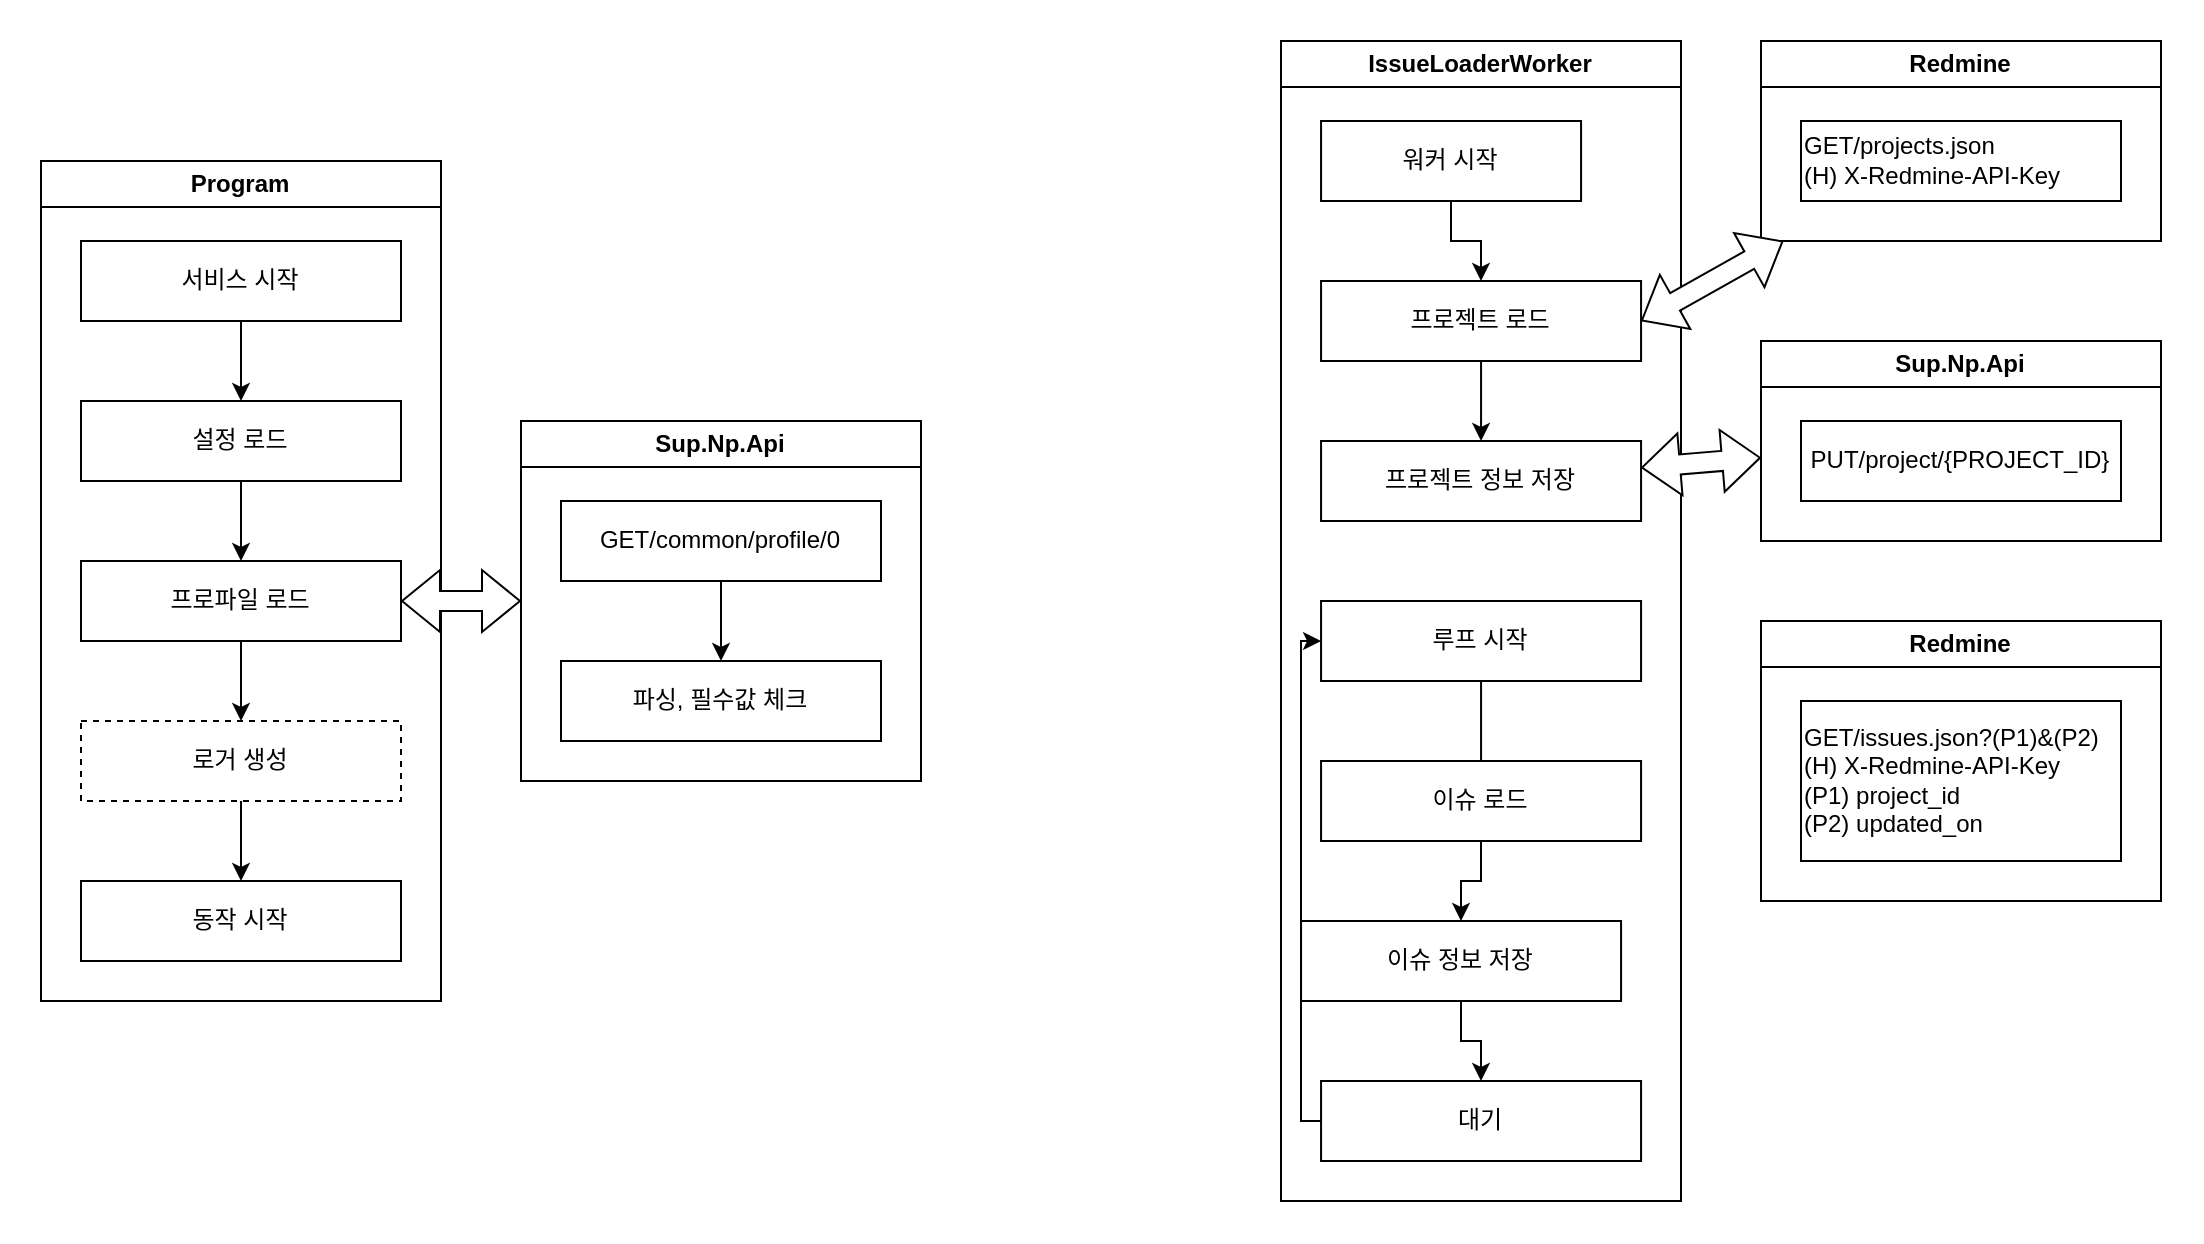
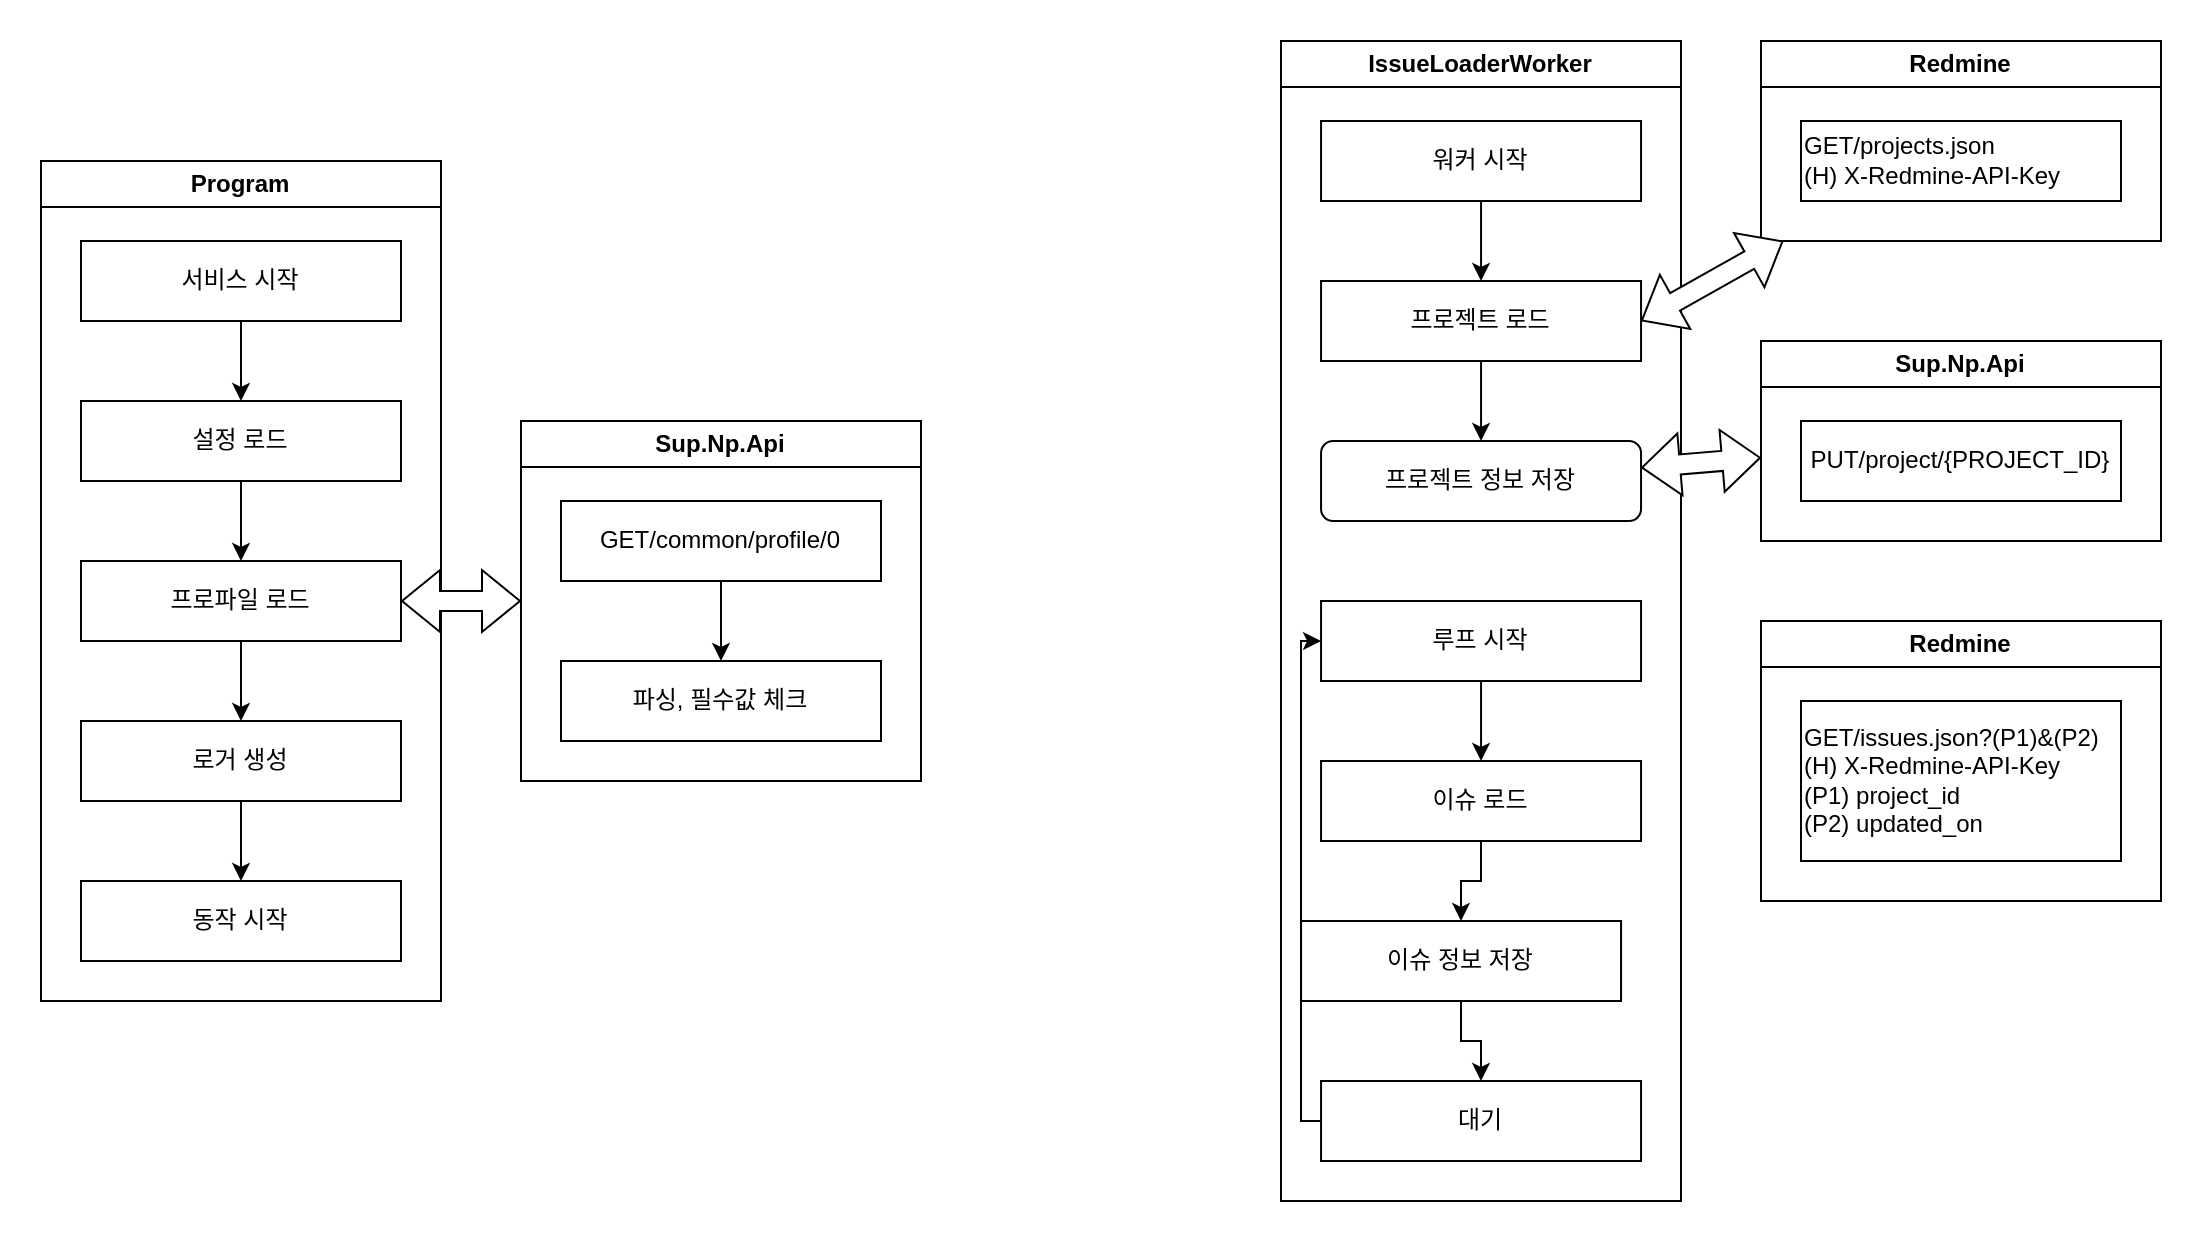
(1451, 161) -> (1481, 161)
(1481, 481) -> (1481, 481)
(1481, 751) -> (1481, 746)
(241, 761) -> (241, 761)
